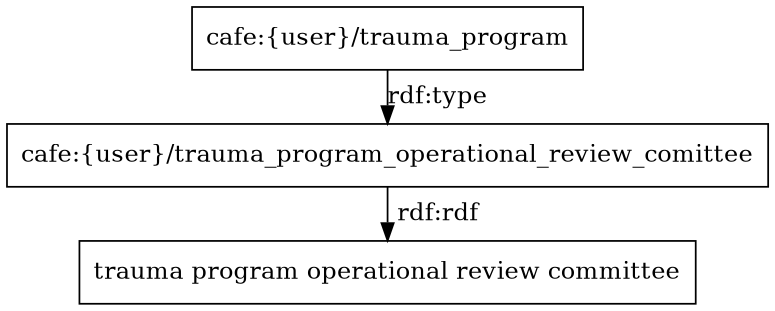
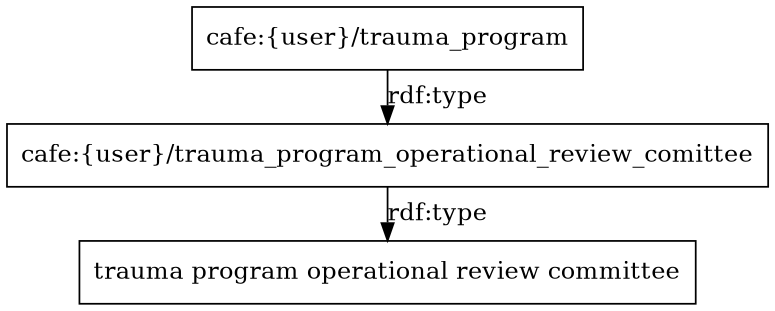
(438, 214) -> (438, 214)
